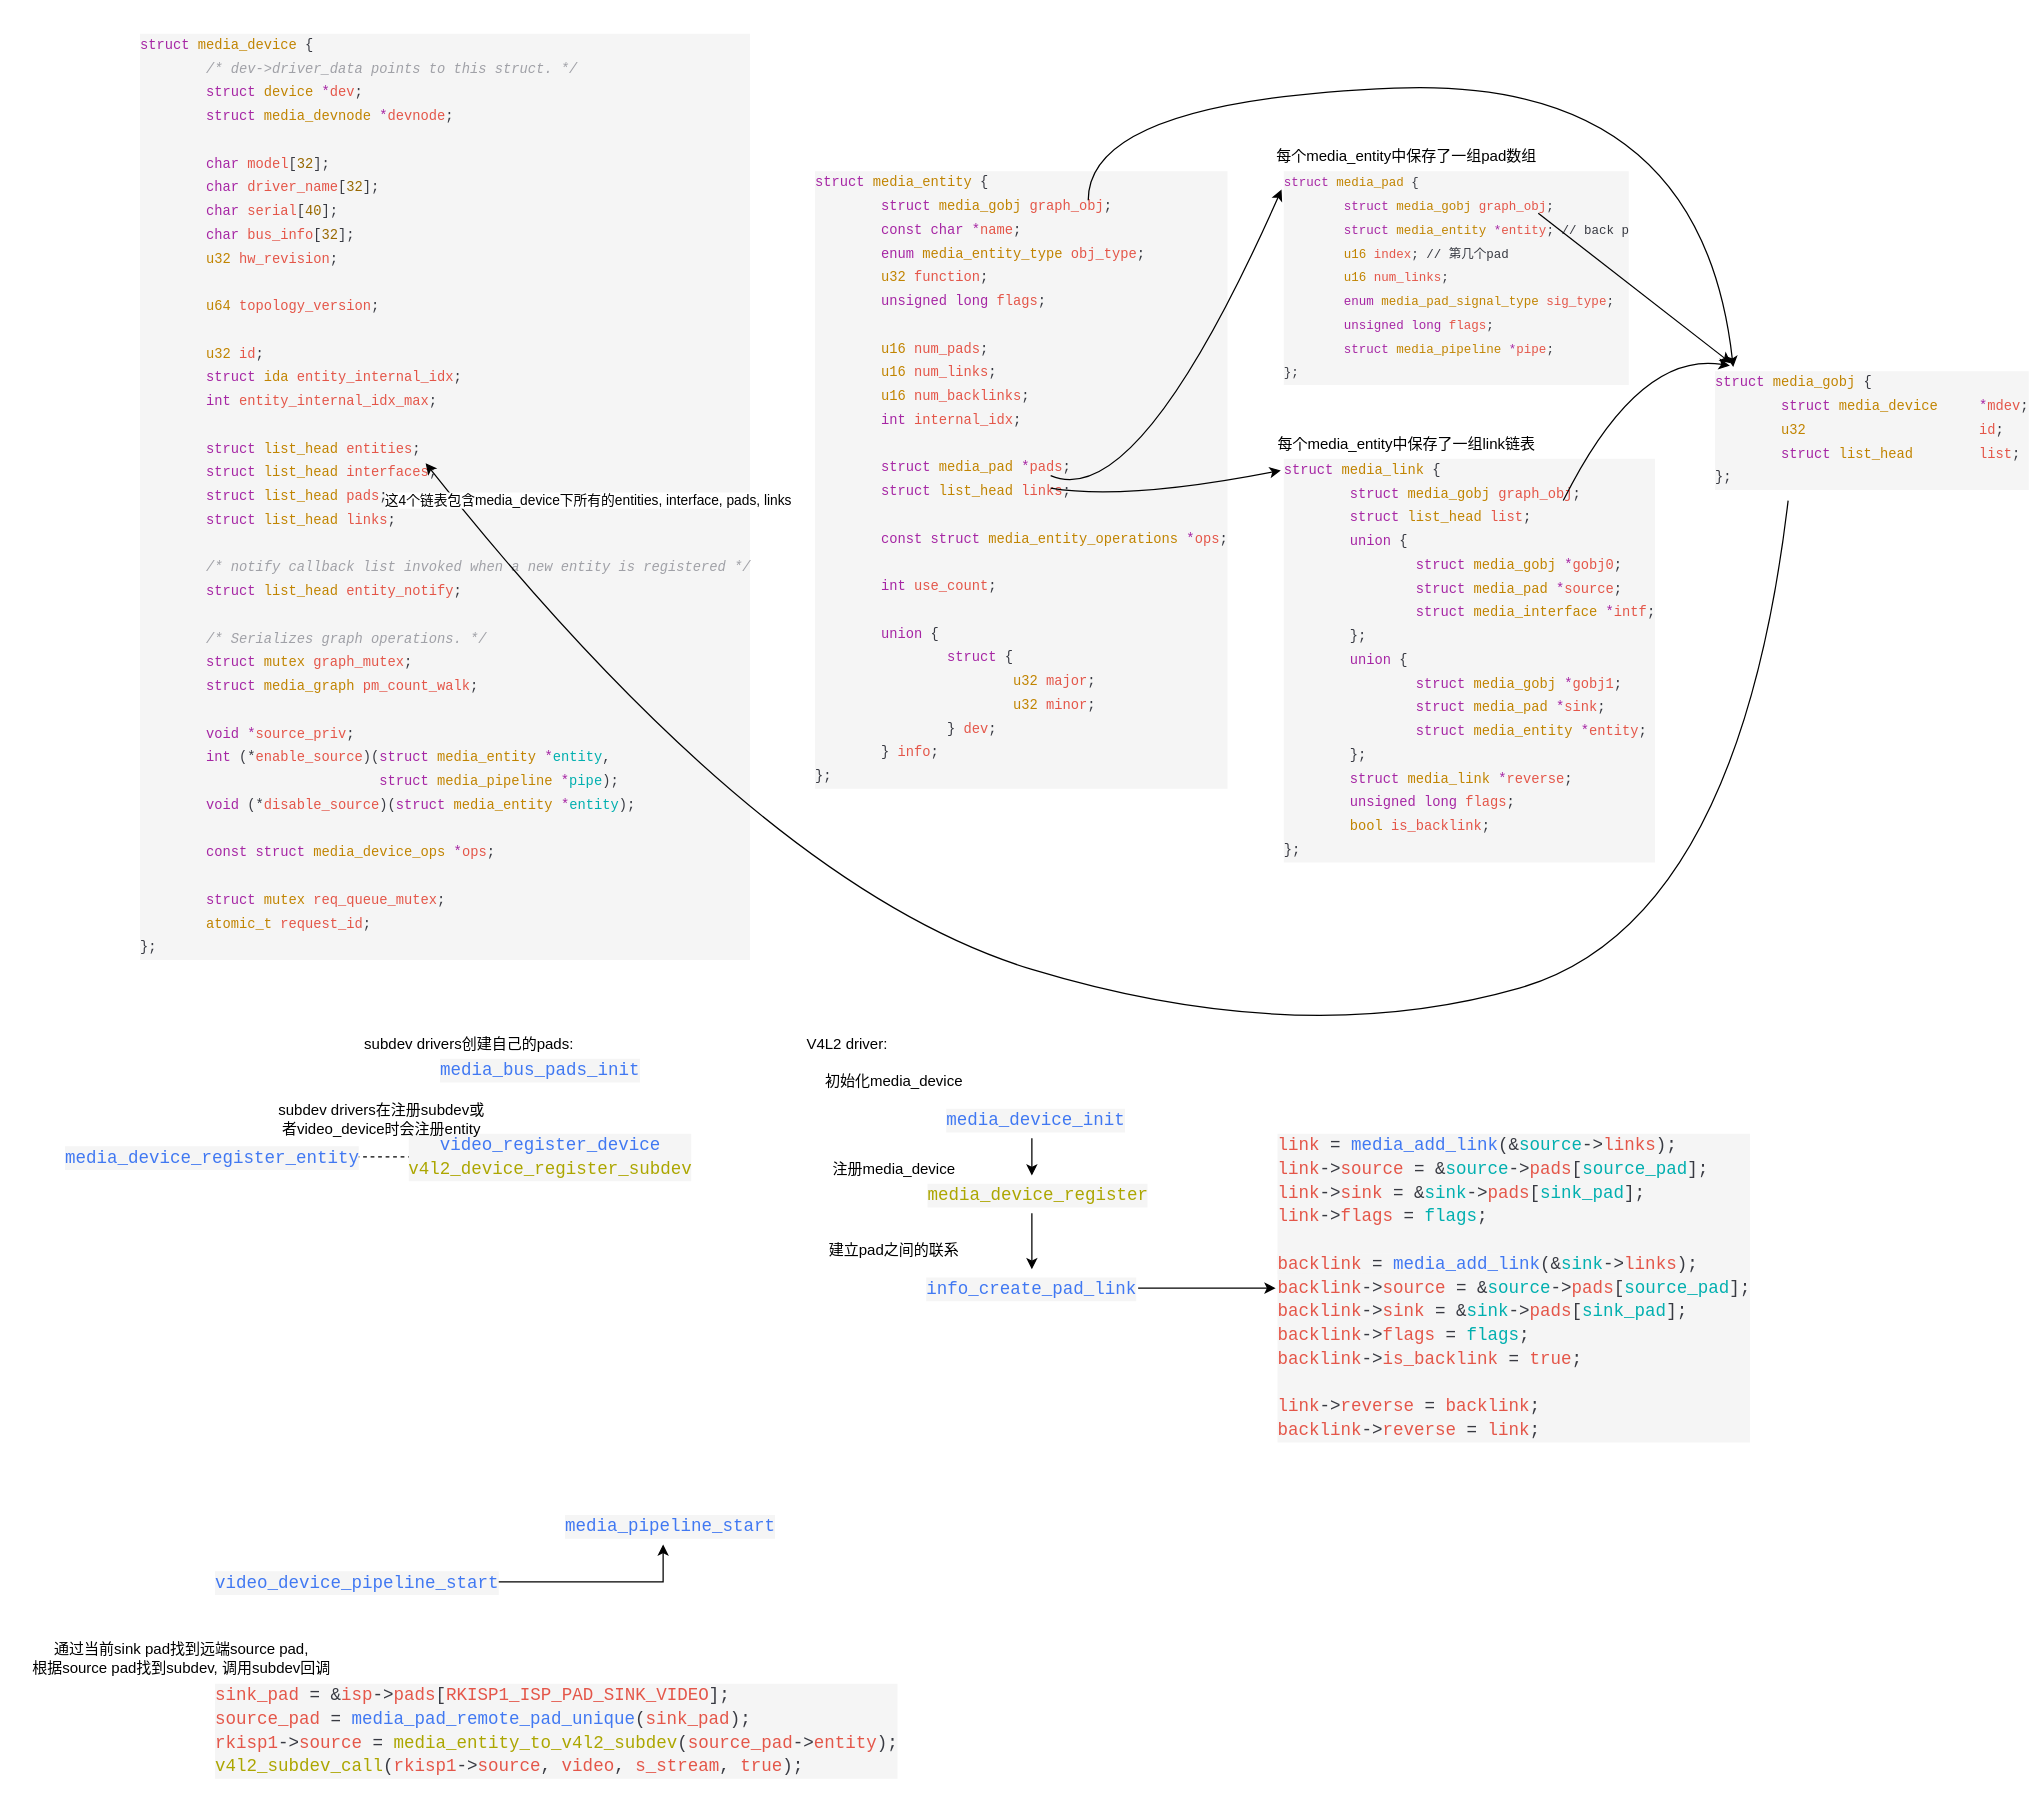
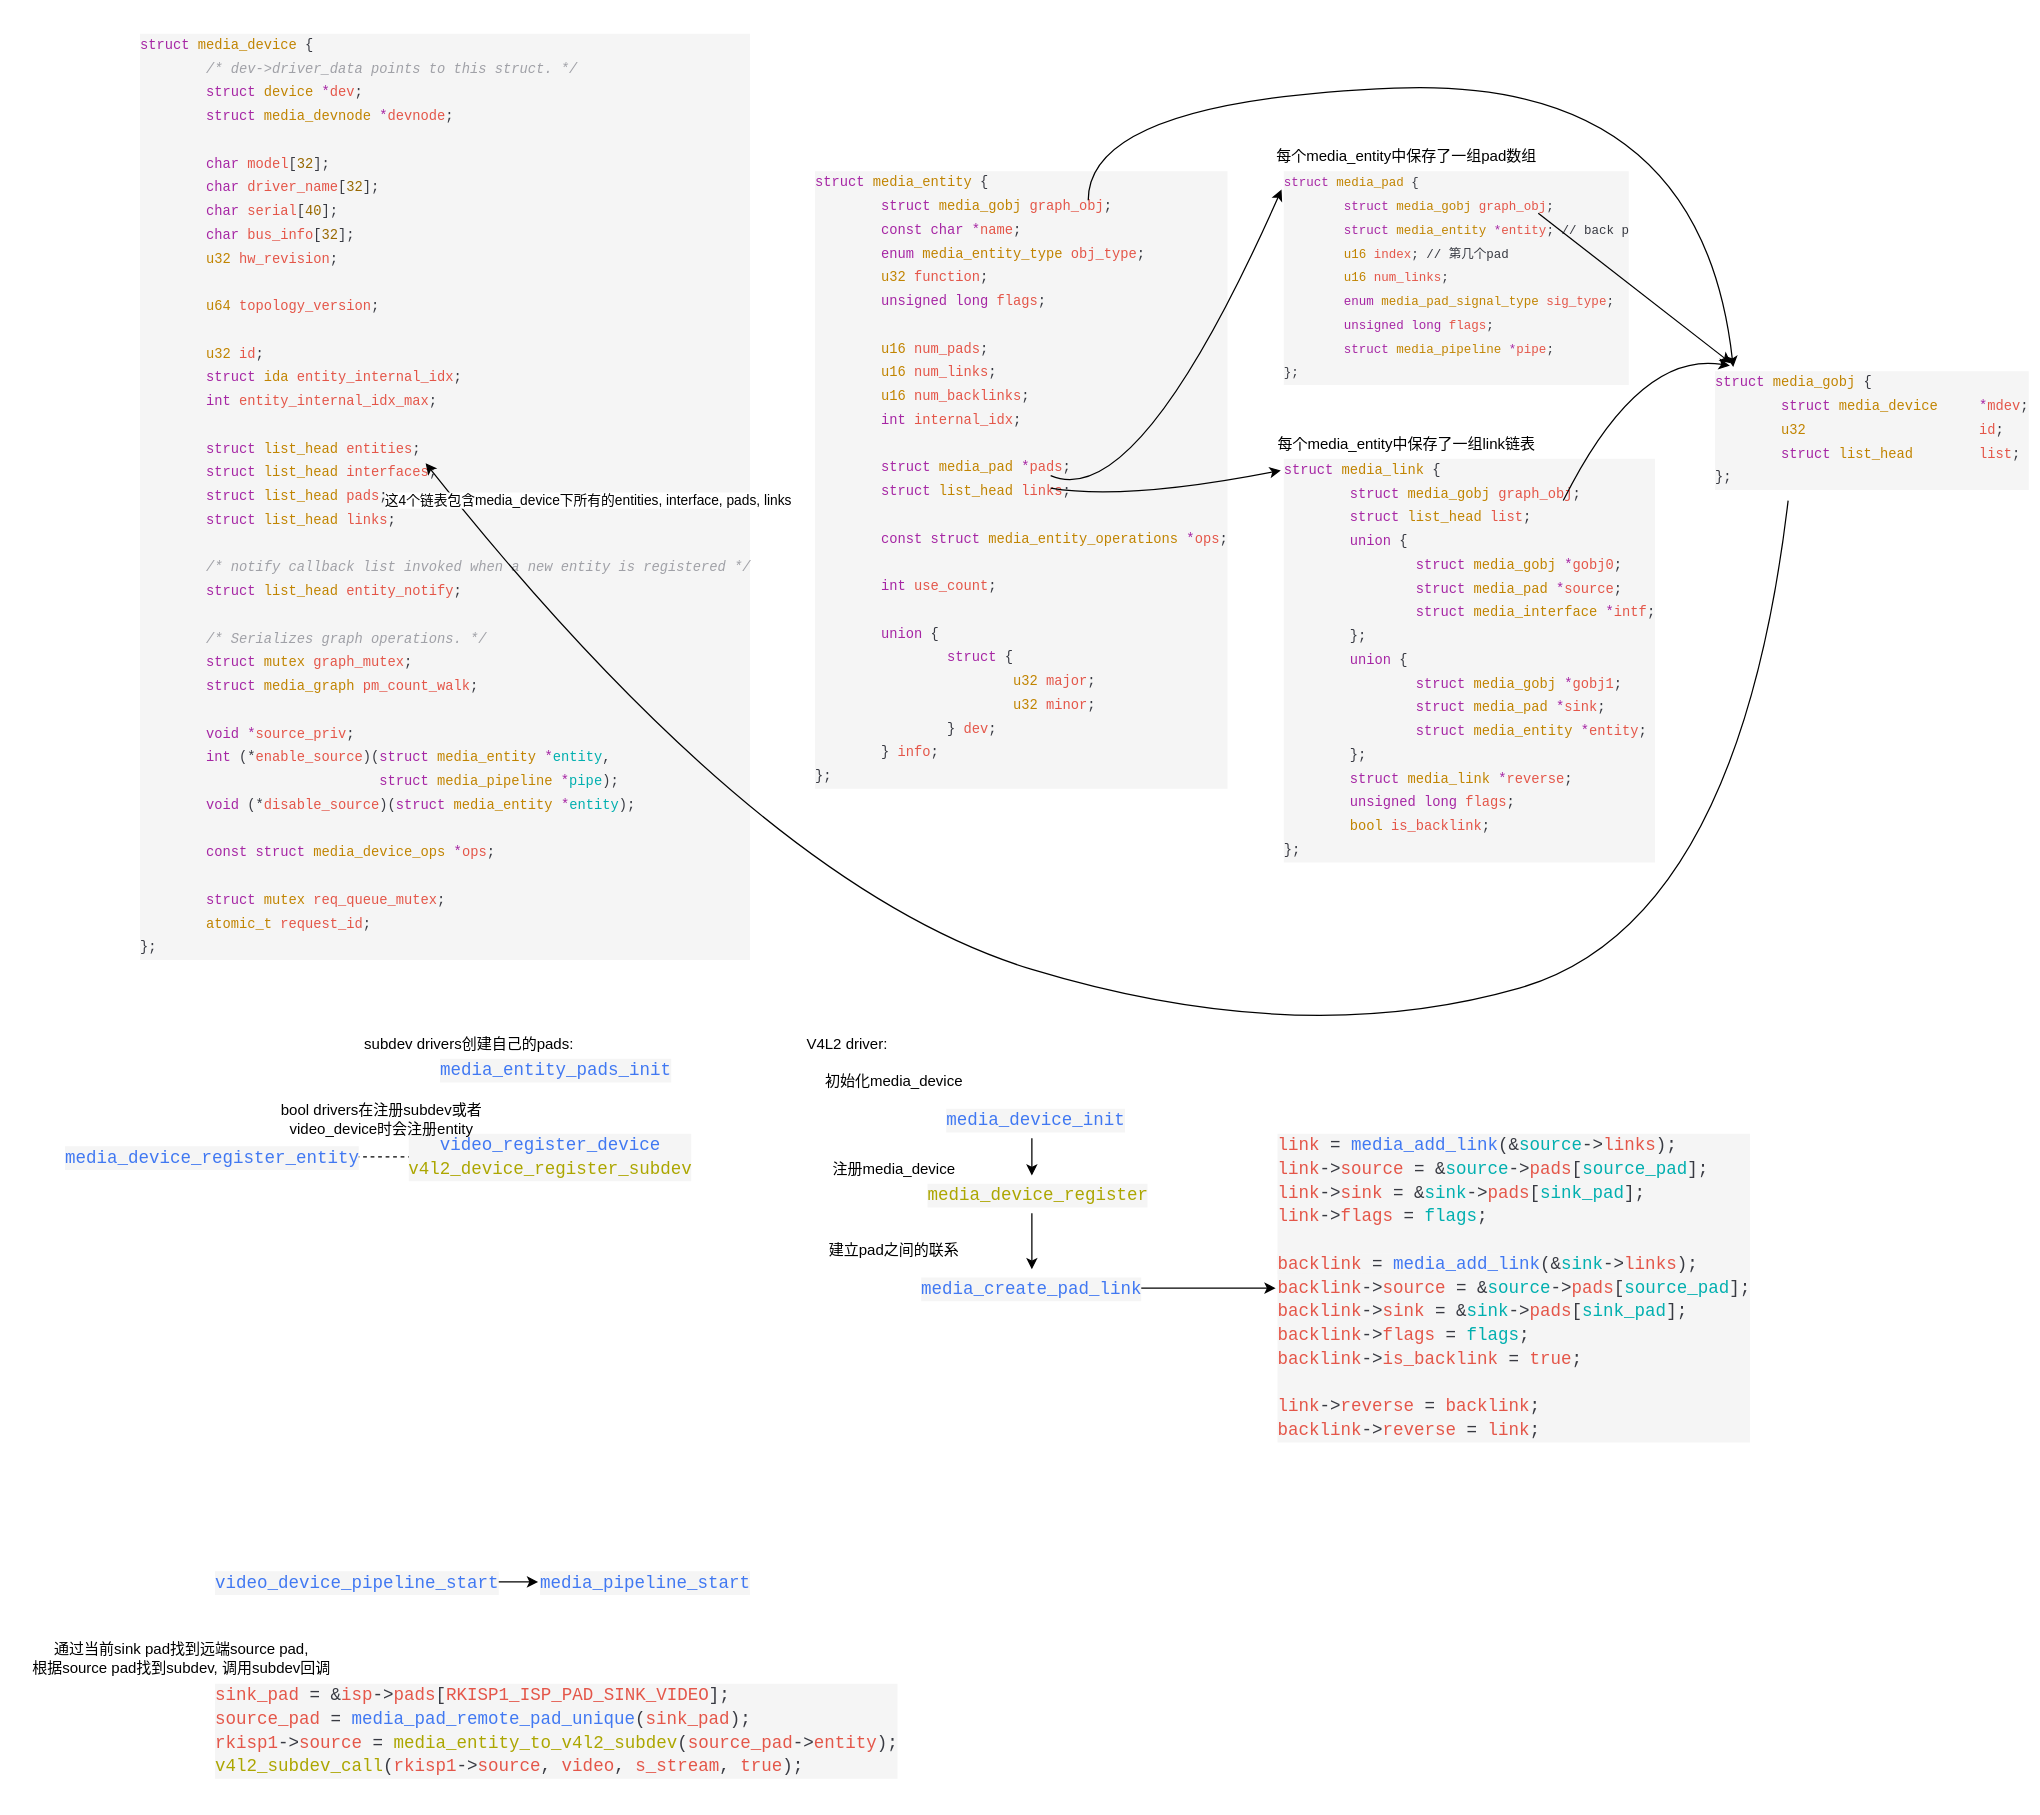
(515, 1068) -> (525, 1068)
(382, 1119) -> (382, 1119)
(1032, 1287) -> (1032, 1287)
(663, 1526) -> (638, 1582)
